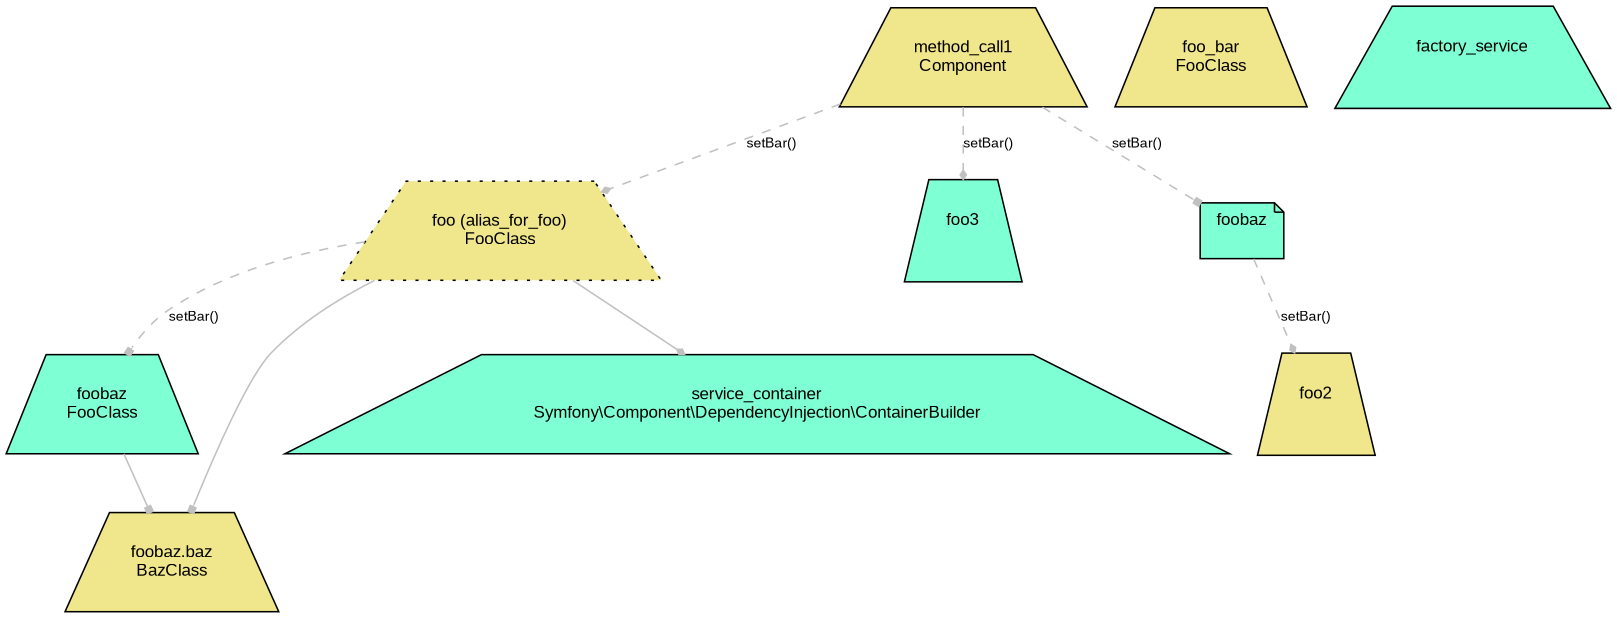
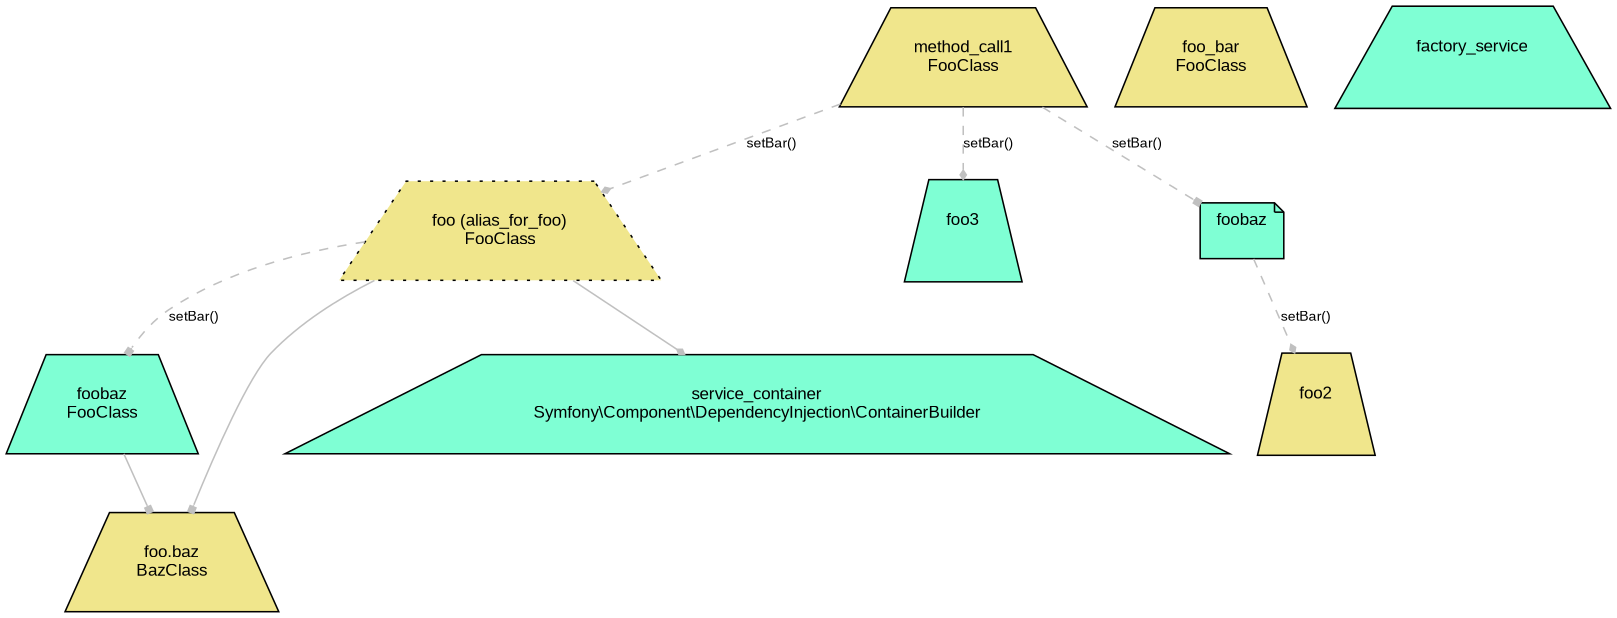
(963, 57) -> (963, 57)
(172, 562) -> (172, 562)
